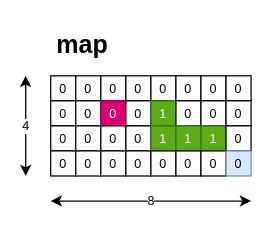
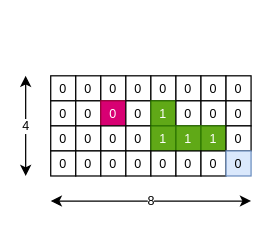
(151, 44) -> none
